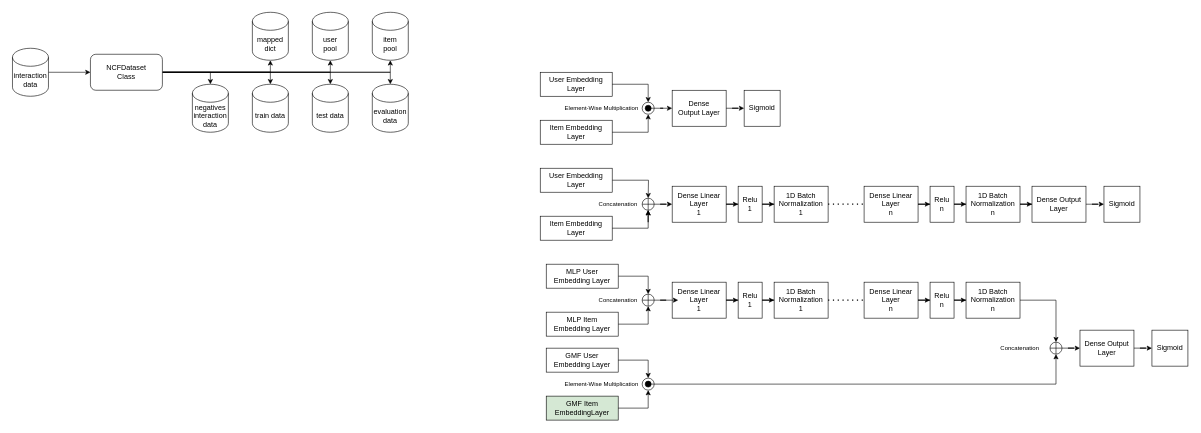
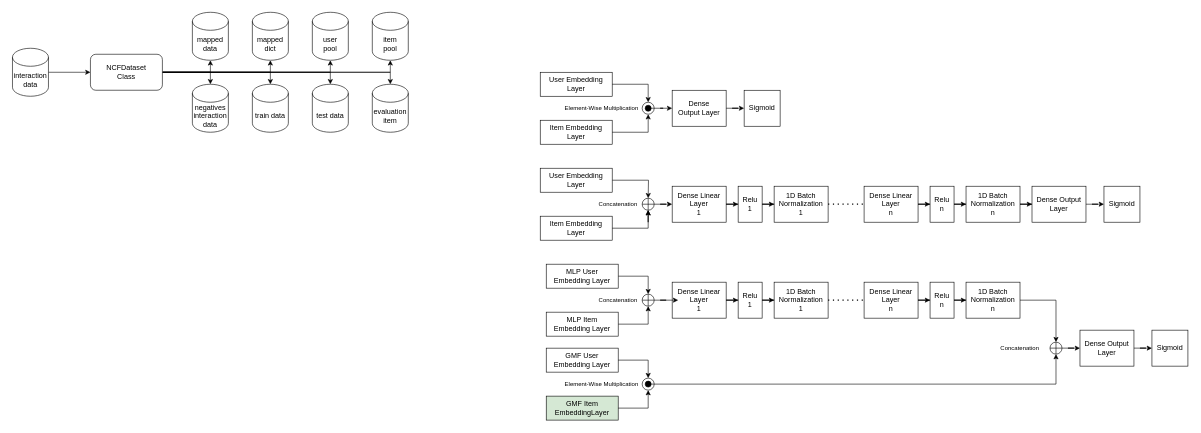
none -> (210, 36)
none -> (210, 67)
(390, 116) -> (390, 116)
